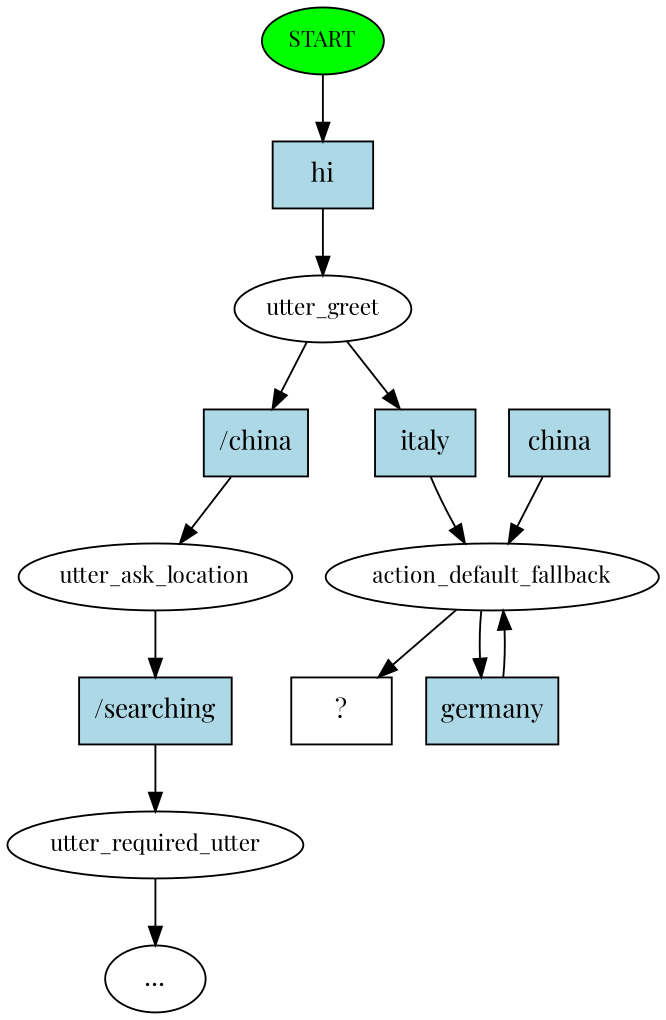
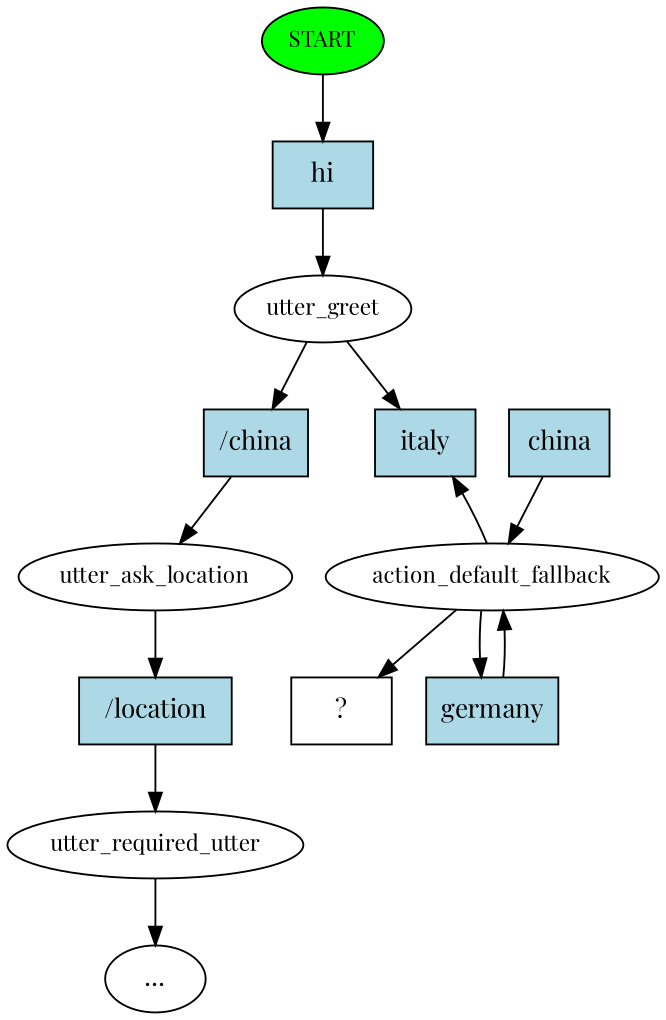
(442, 502) -> (475, 518)
(155, 711) -> (155, 711)
